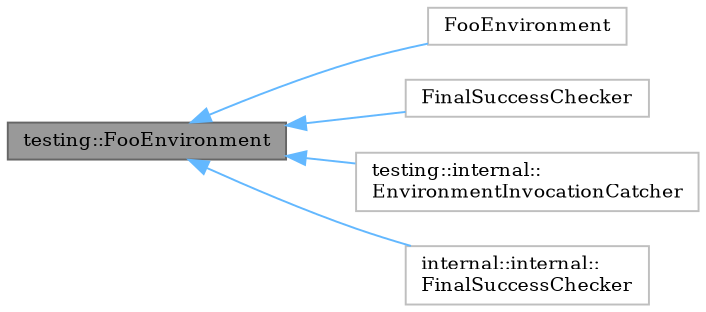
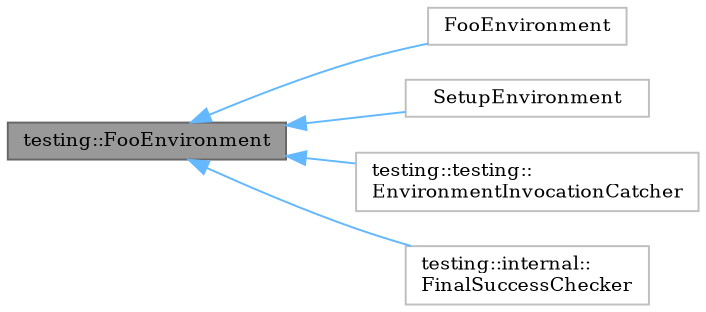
(527, 98) -> (527, 98)
(527, 182) -> (527, 182)
(527, 275) -> (527, 275)
